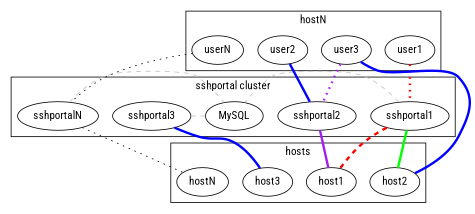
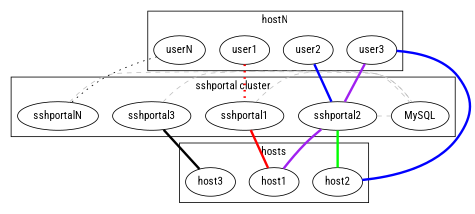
(332, 83) -> (355, 83)
none -> (384, 116)
(242, 148) -> (185, 153)
(357, 148) -> (259, 149)
(402, 149) -> (338, 149)
(203, 182) -> none
